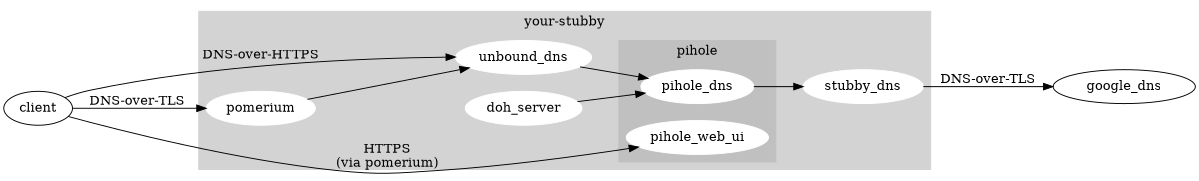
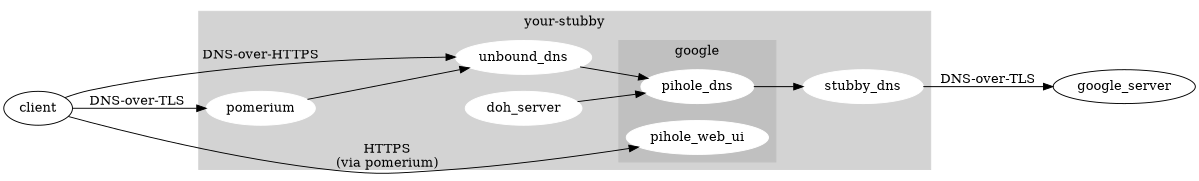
(697, 51) -> (697, 51)
(1124, 87) -> (1124, 87)
